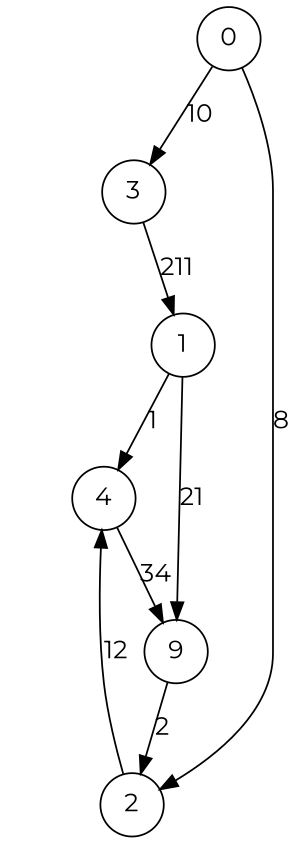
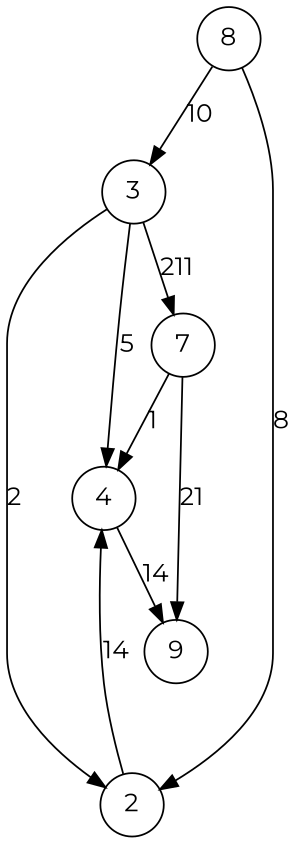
(229, 39) -> (229, 39)
none -> (118, 336)
(183, 345) -> (183, 345)
(156, 575) -> (156, 575)
(116, 652) -> (116, 652)
(157, 719) -> (7, 489)
